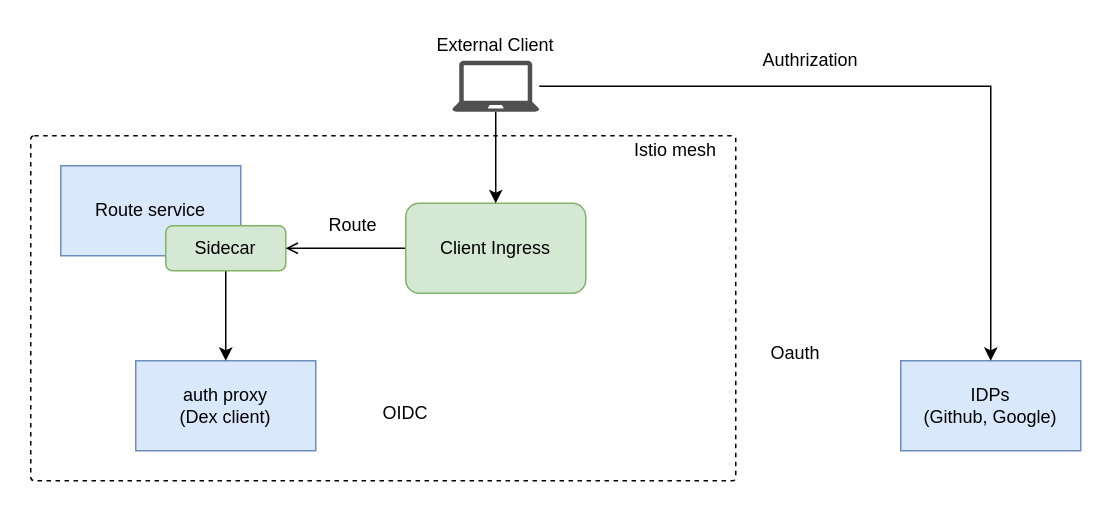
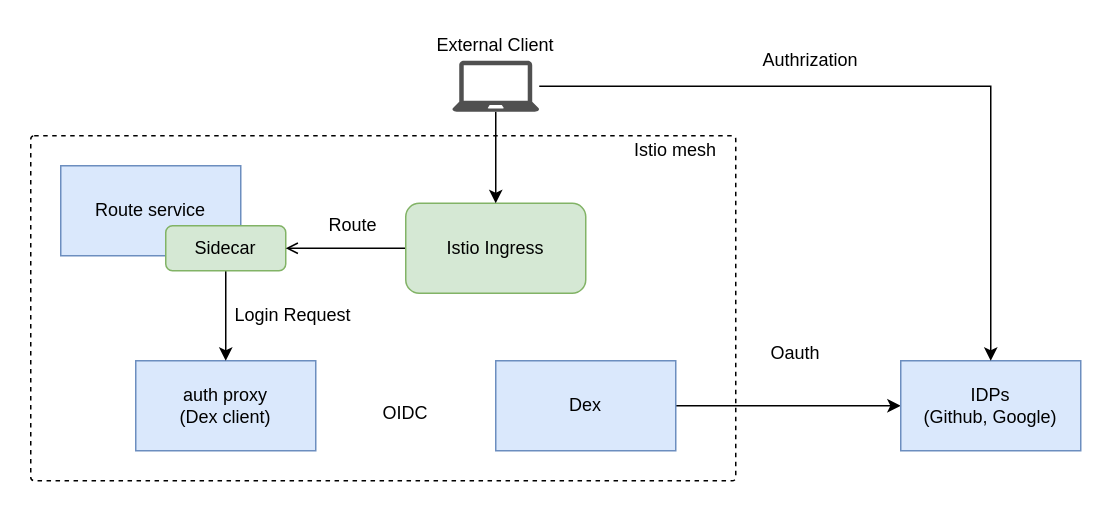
(496, 248) -> (496, 248)
none -> (293, 316)
none -> (586, 406)
none -> (783, 406)
